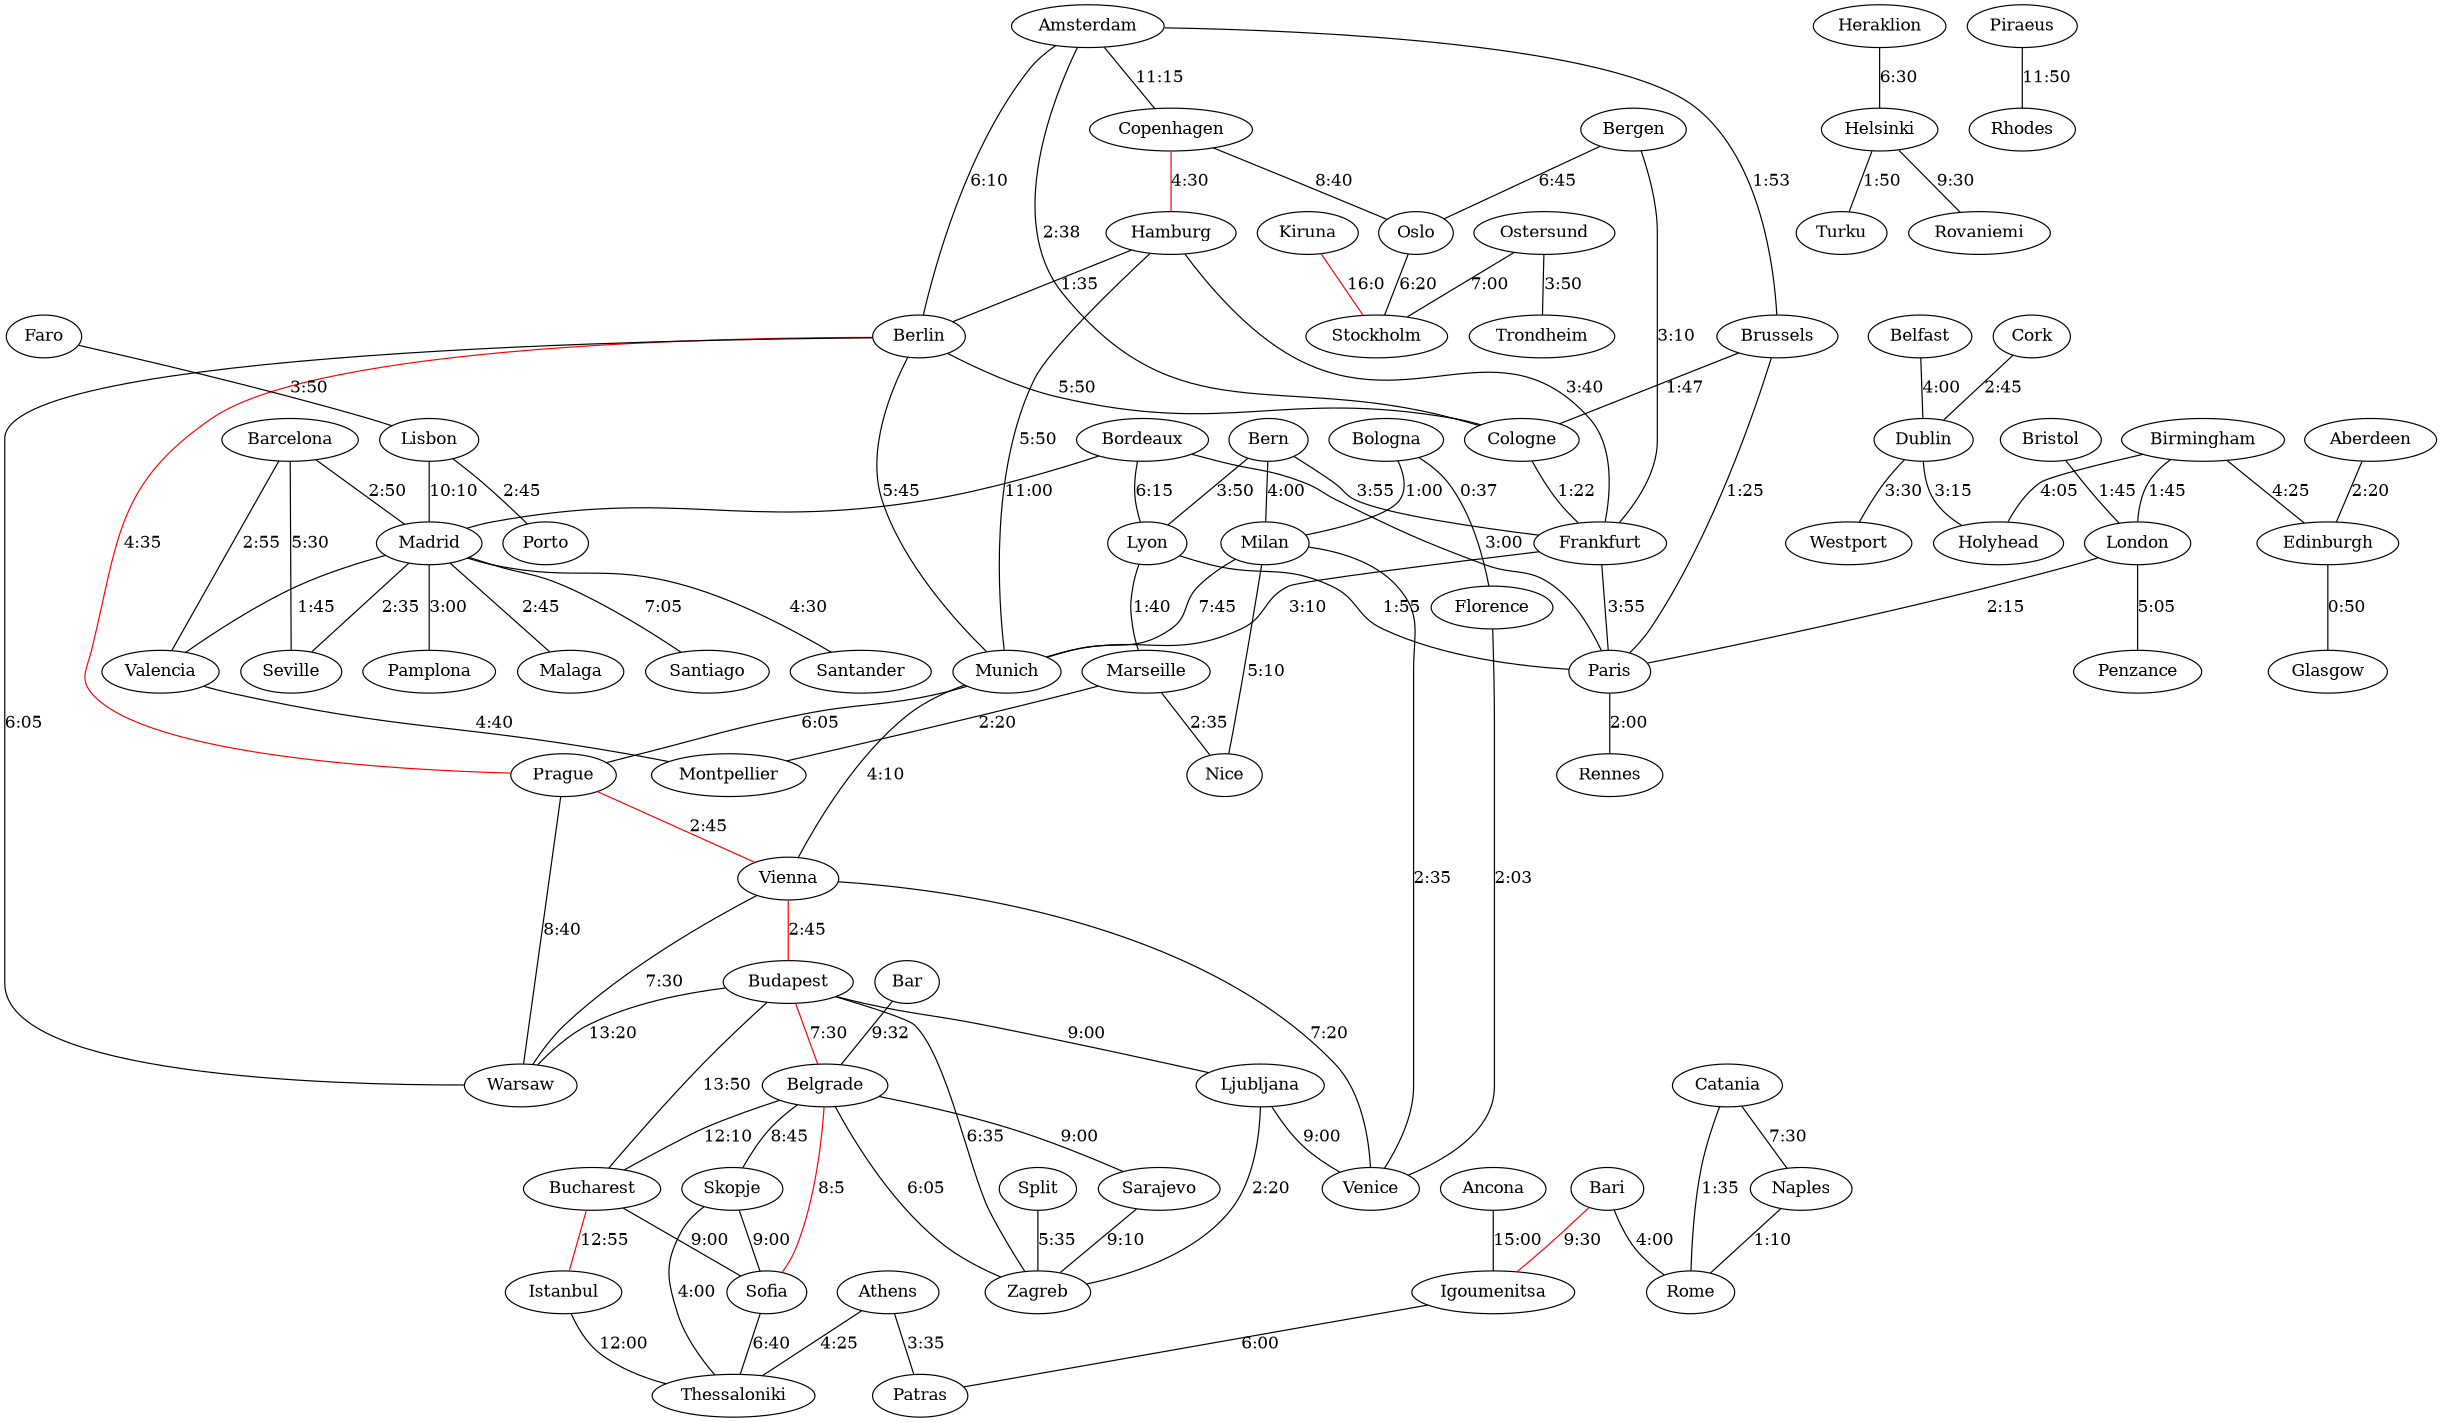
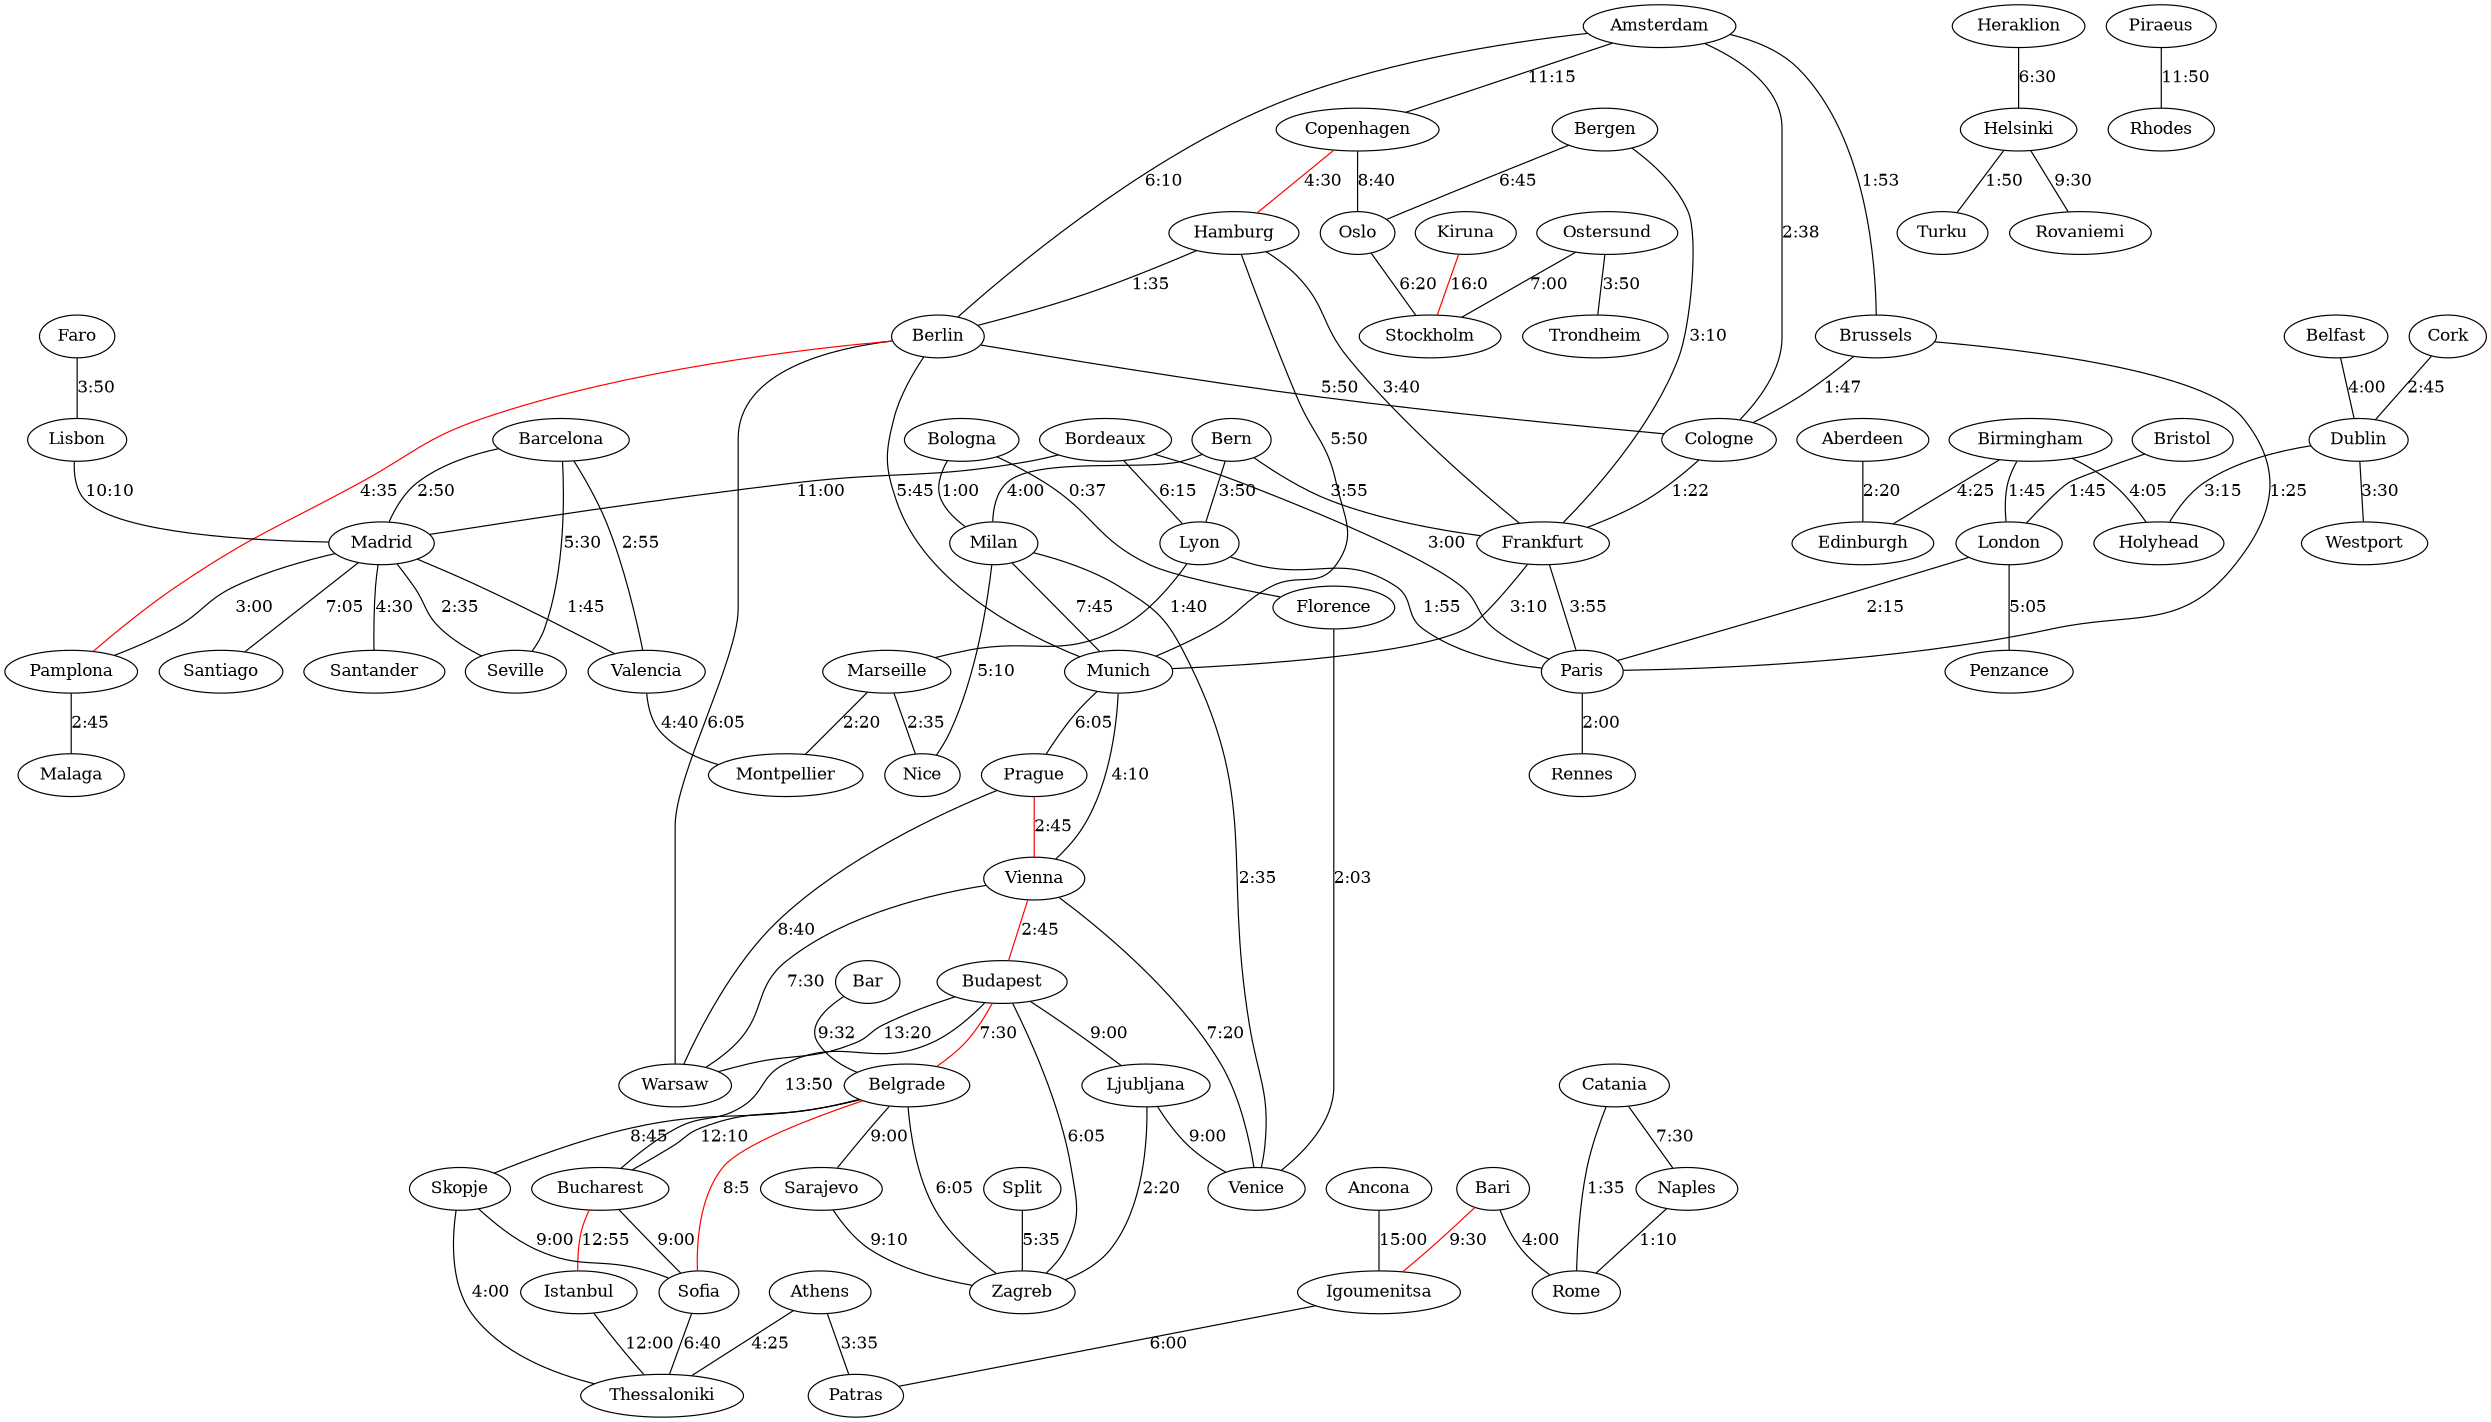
(181, 442) -> (465, 425)
(546, 543) -> none
(500, 607) -> (71, 723)
(2328, 672) -> none
(986, 1137) -> (1087, 1137)
